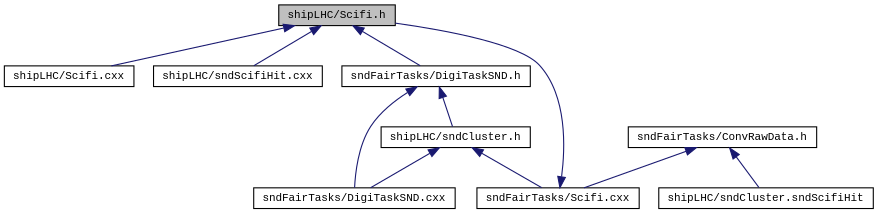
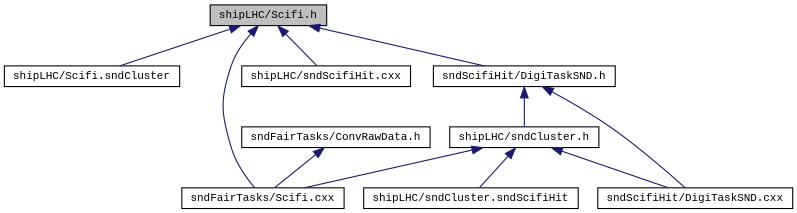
(525, 55) -> (223, 111)
(69, 76) -> (92, 76)
(436, 76) -> (524, 76)
(748, 172) -> (494, 172)
(354, 198) -> (695, 198)
